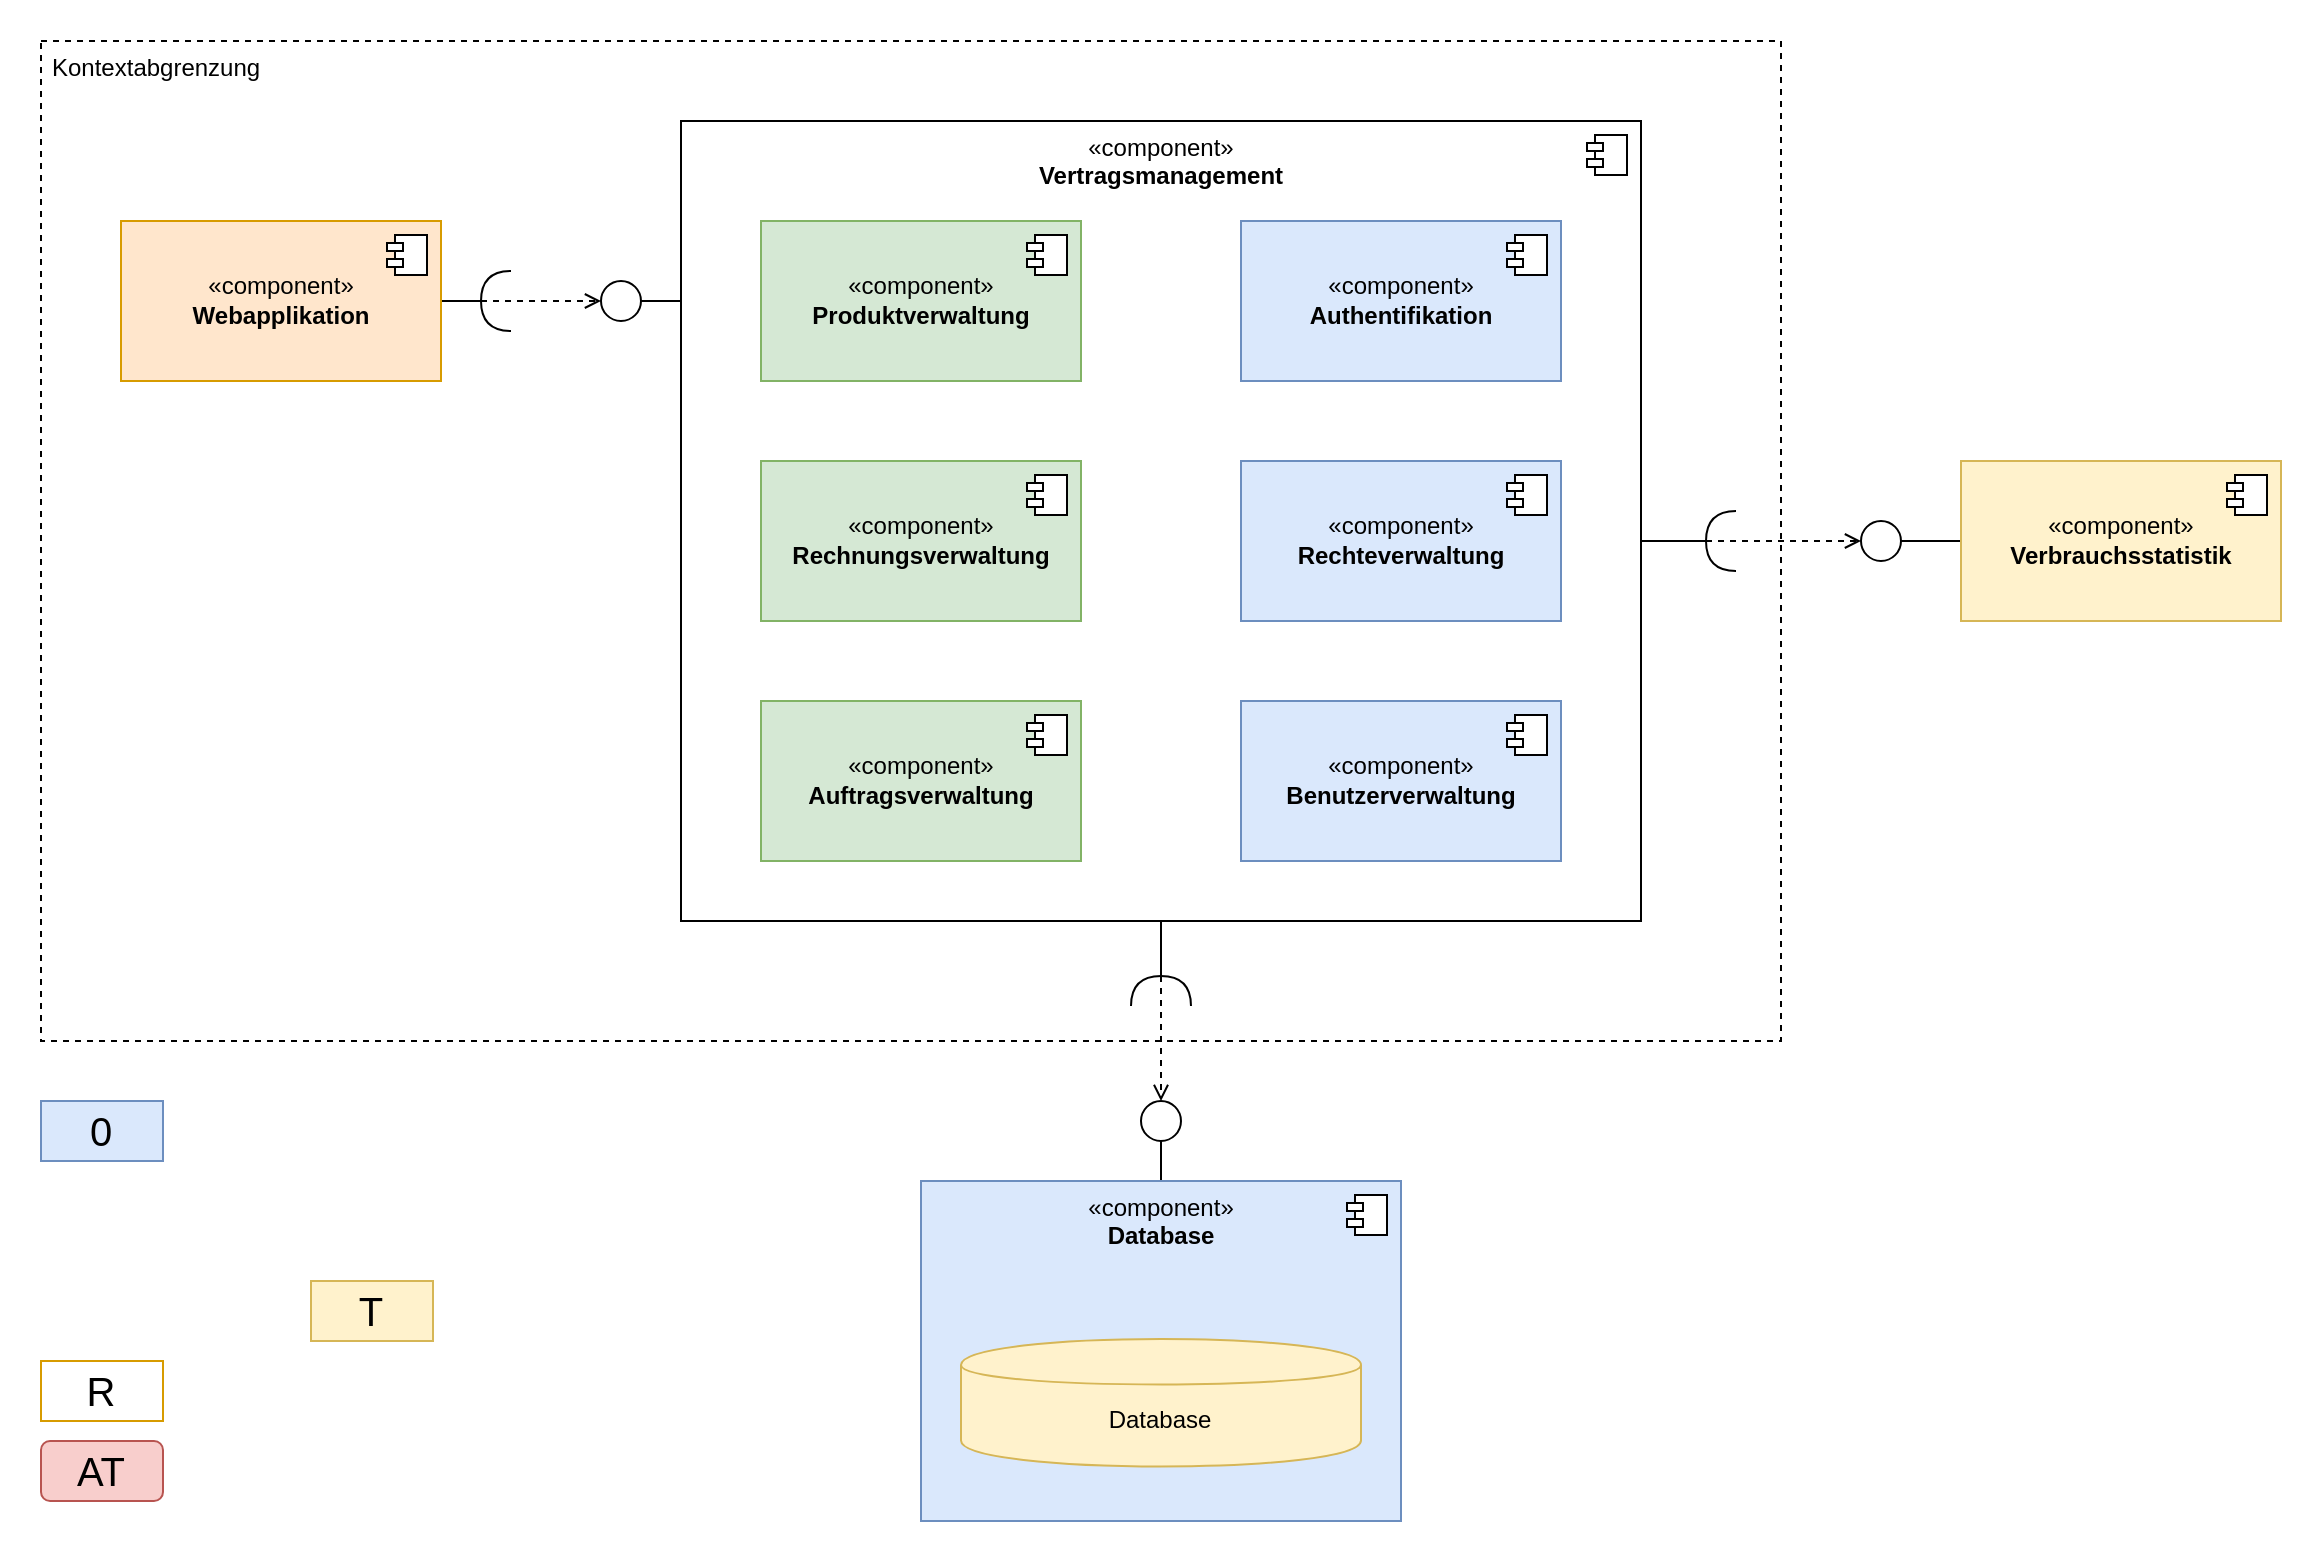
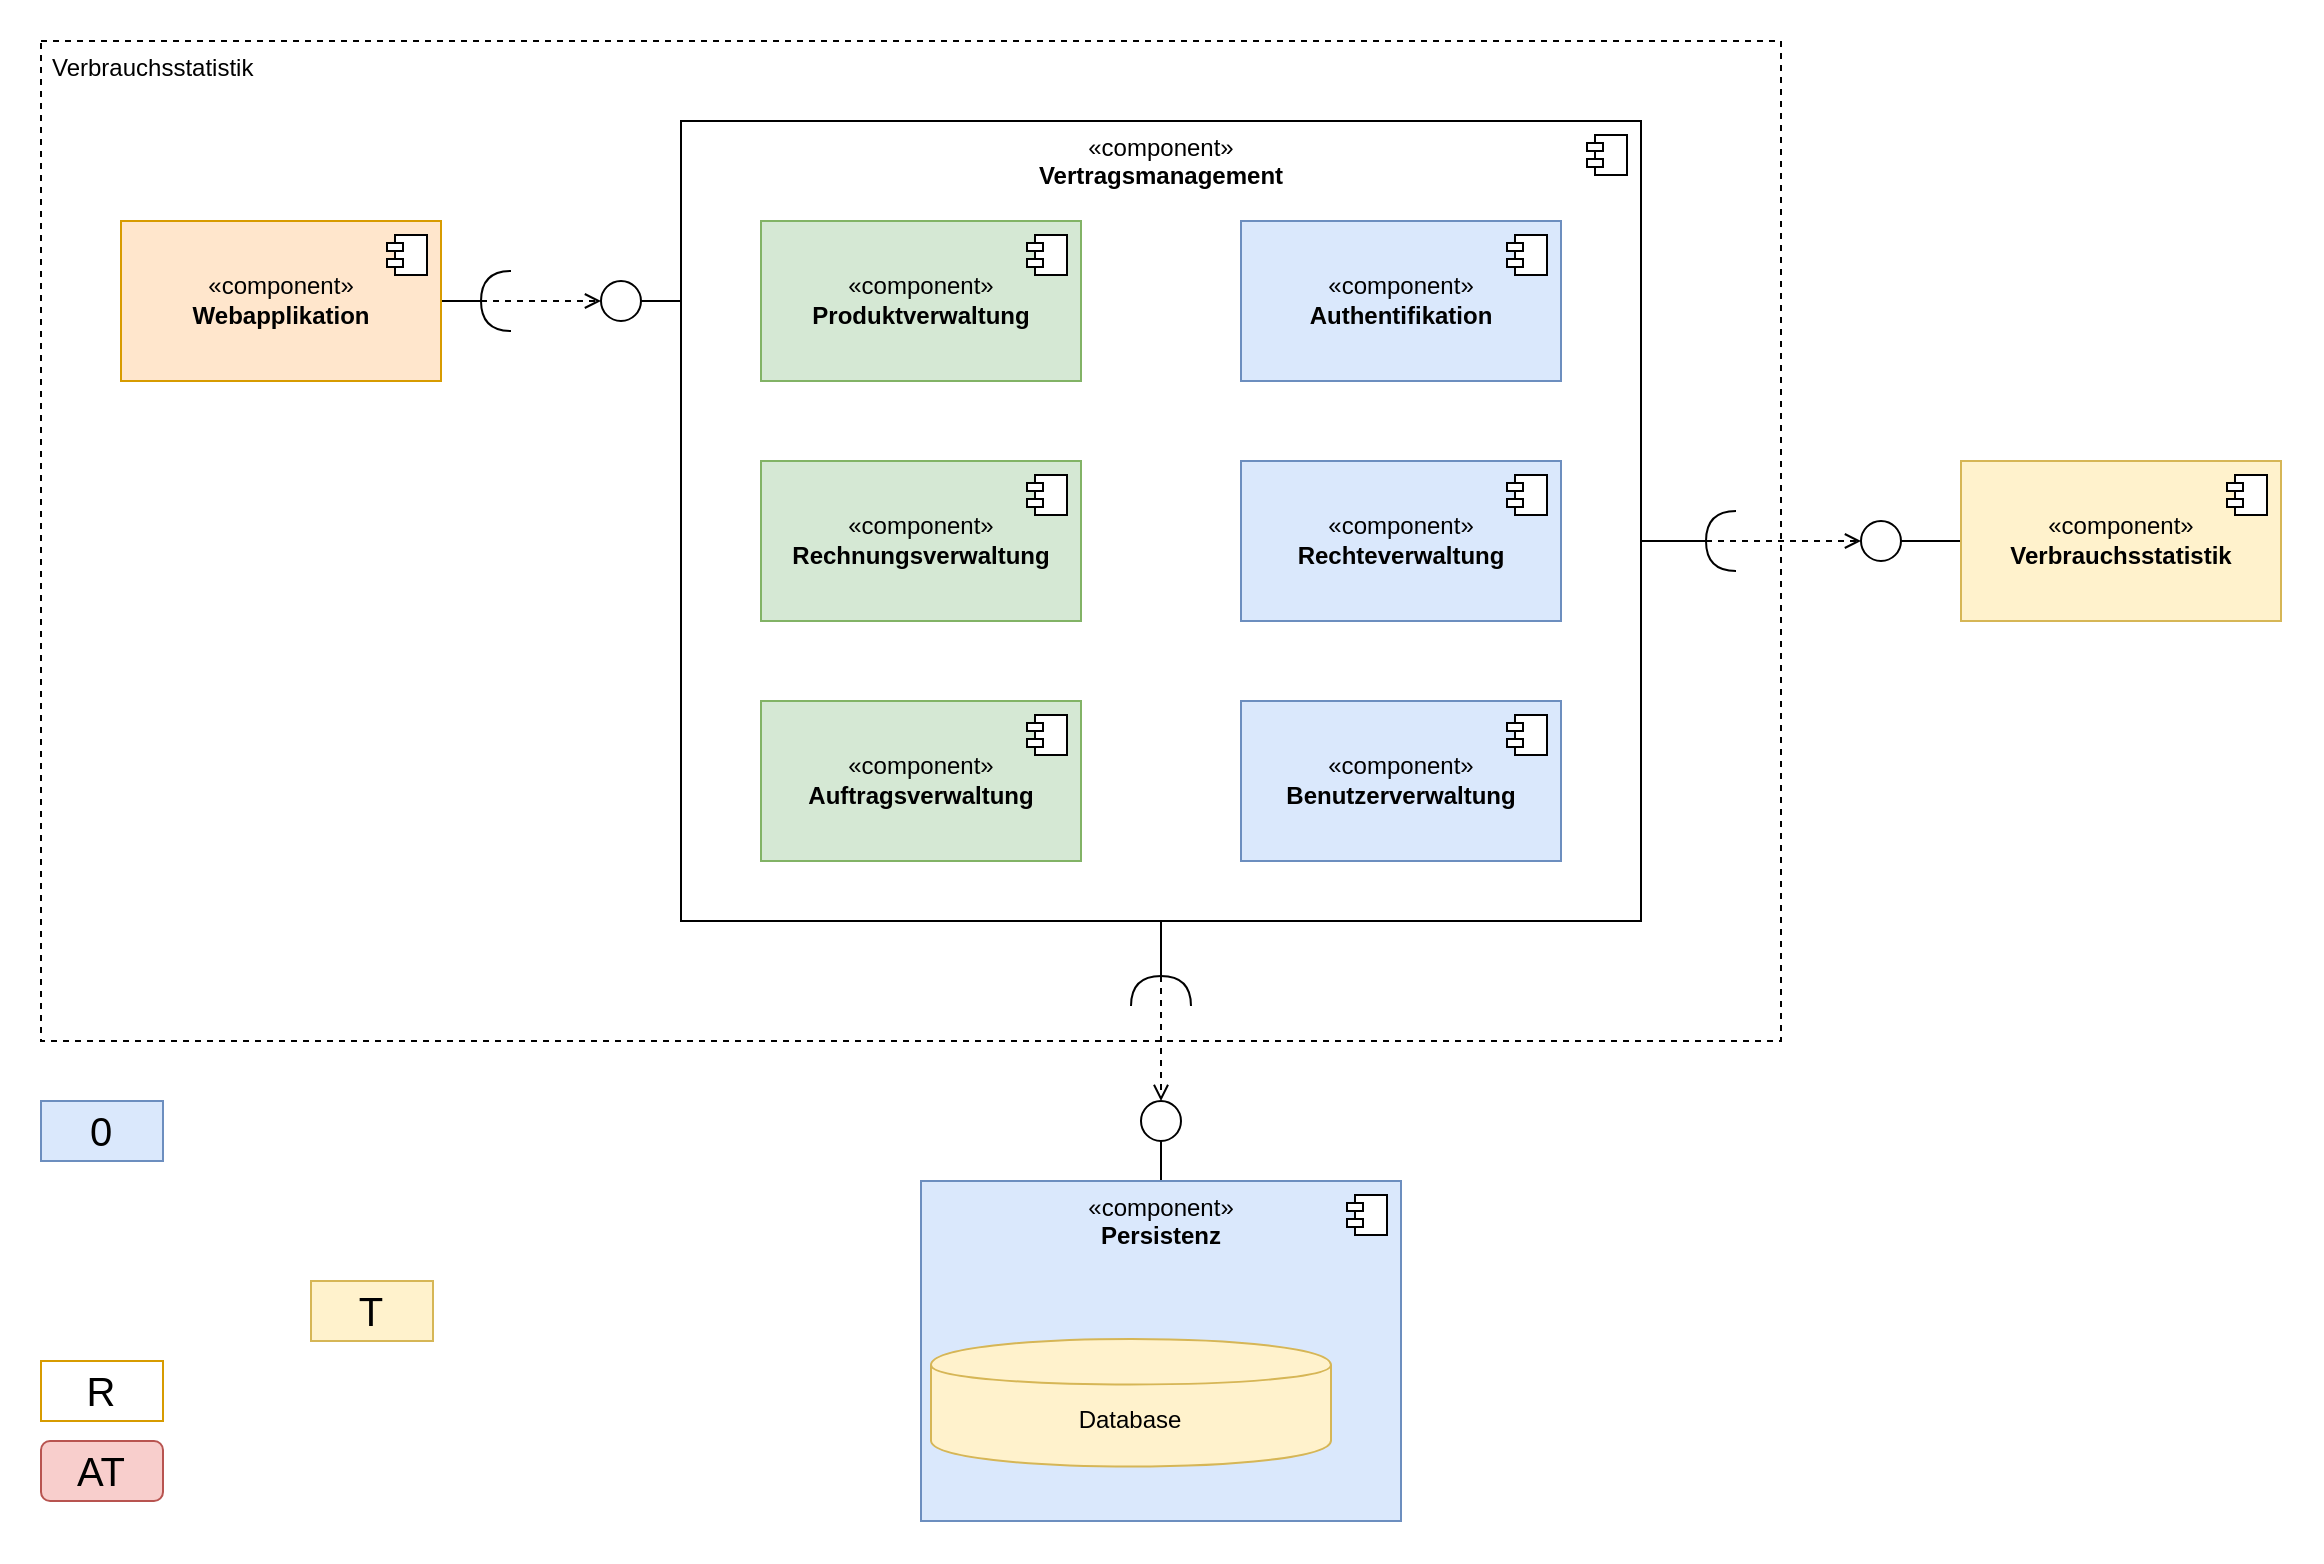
(167, 69) -> (174, 69)
(1162, 1224) -> (1162, 1224)
(1161, 1403) -> (1131, 1403)
